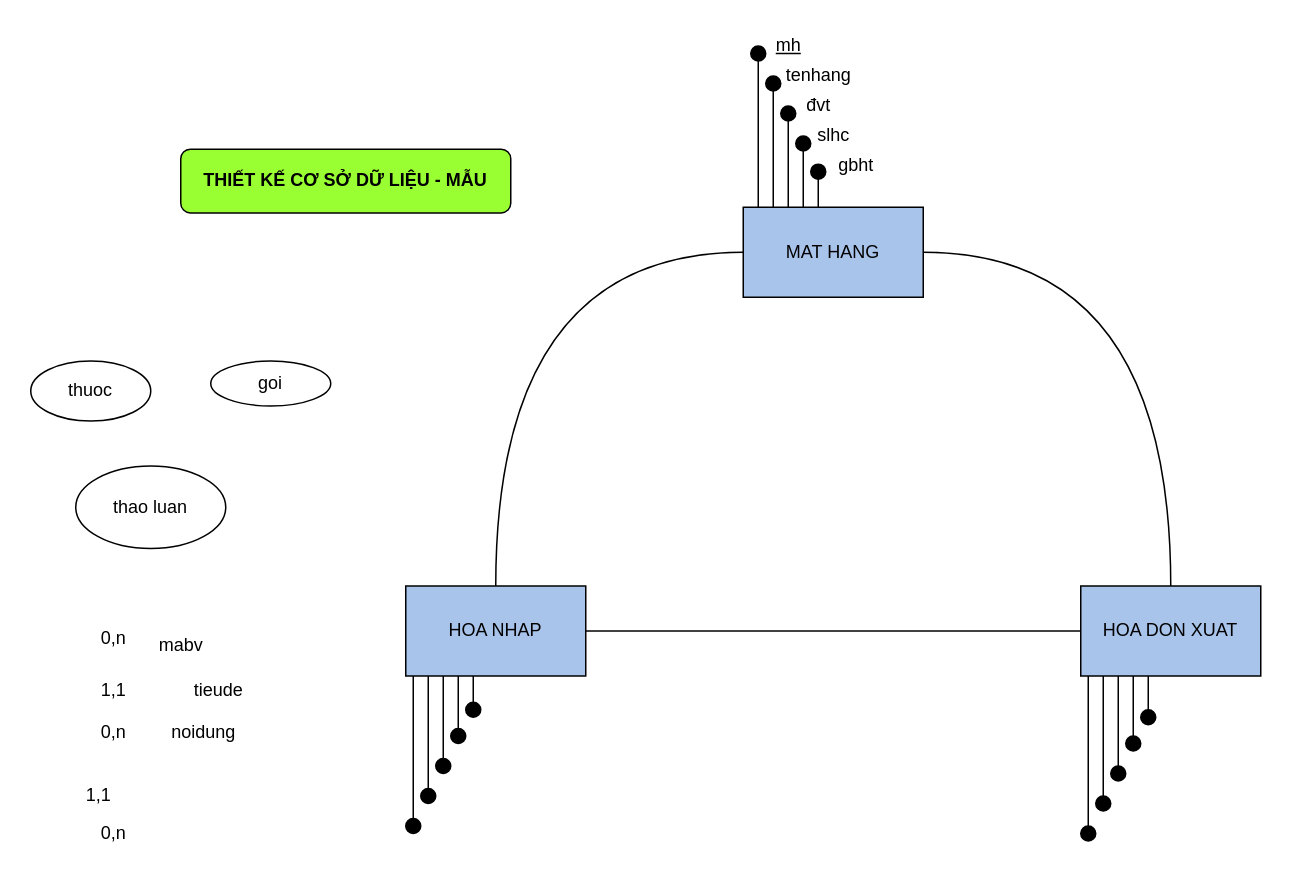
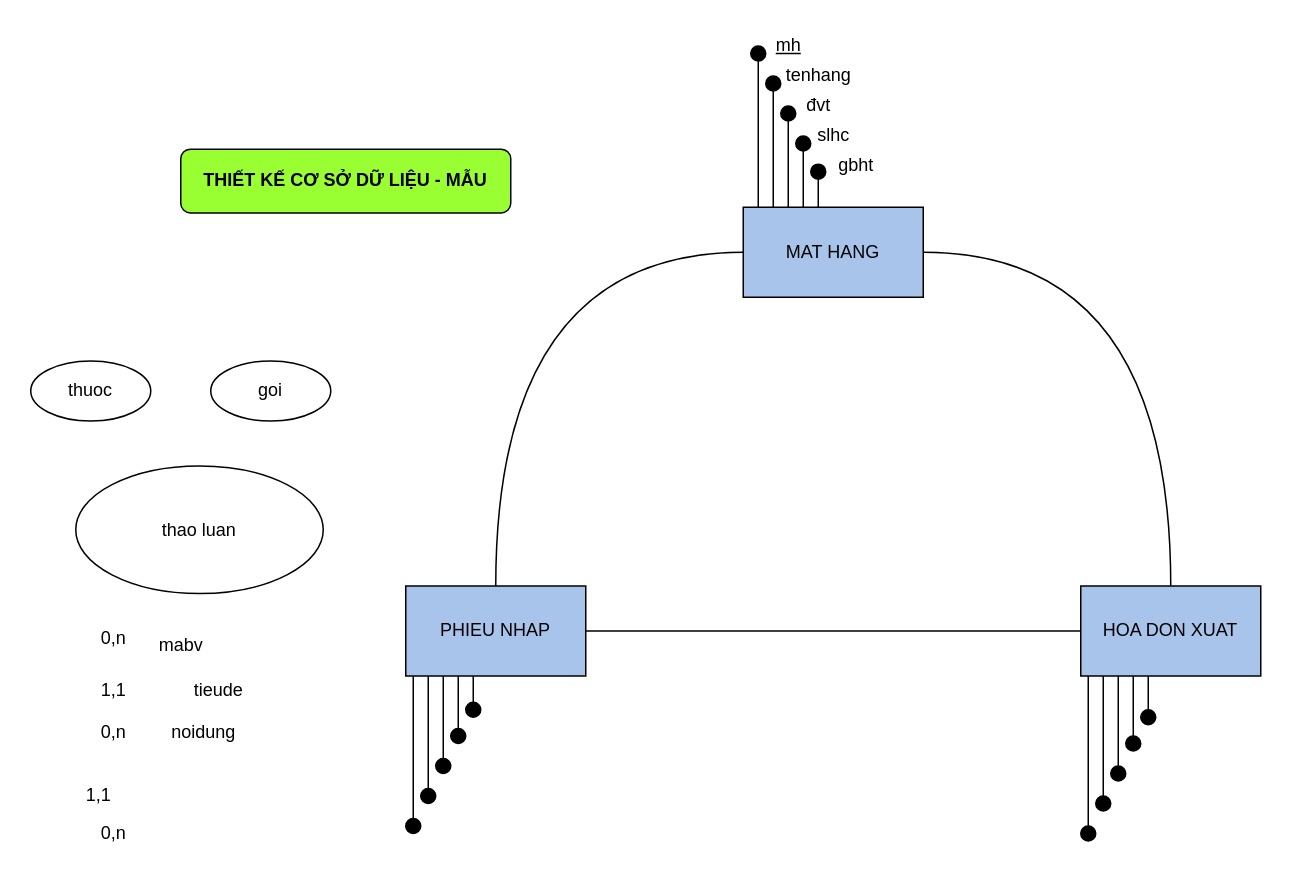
(271, 383) -> (271, 391)
(151, 507) -> (200, 530)
(496, 631) -> (496, 631)
